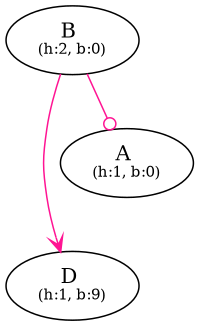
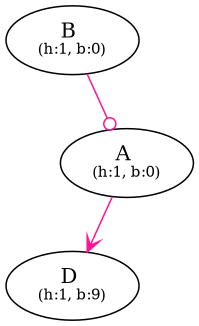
(73, 49) -> (73, 49)
(44, 155) -> (103, 217)
